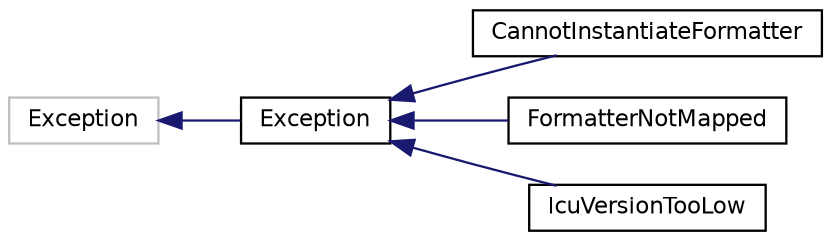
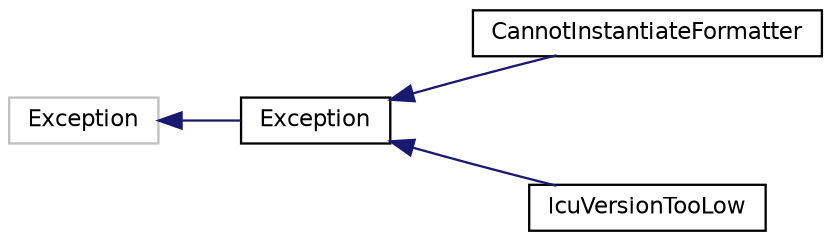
(647, 121) -> none
